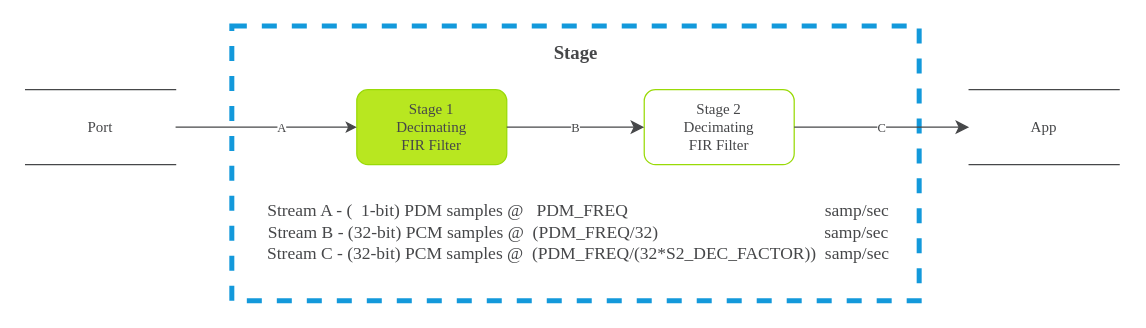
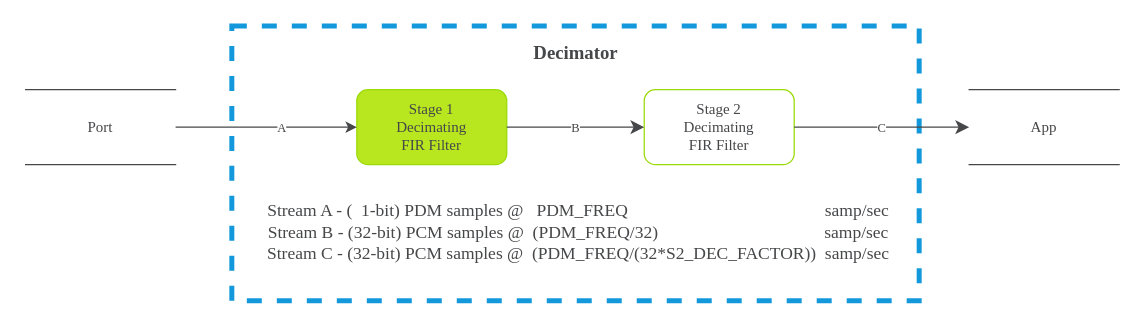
(576, 52) -> (576, 52)
